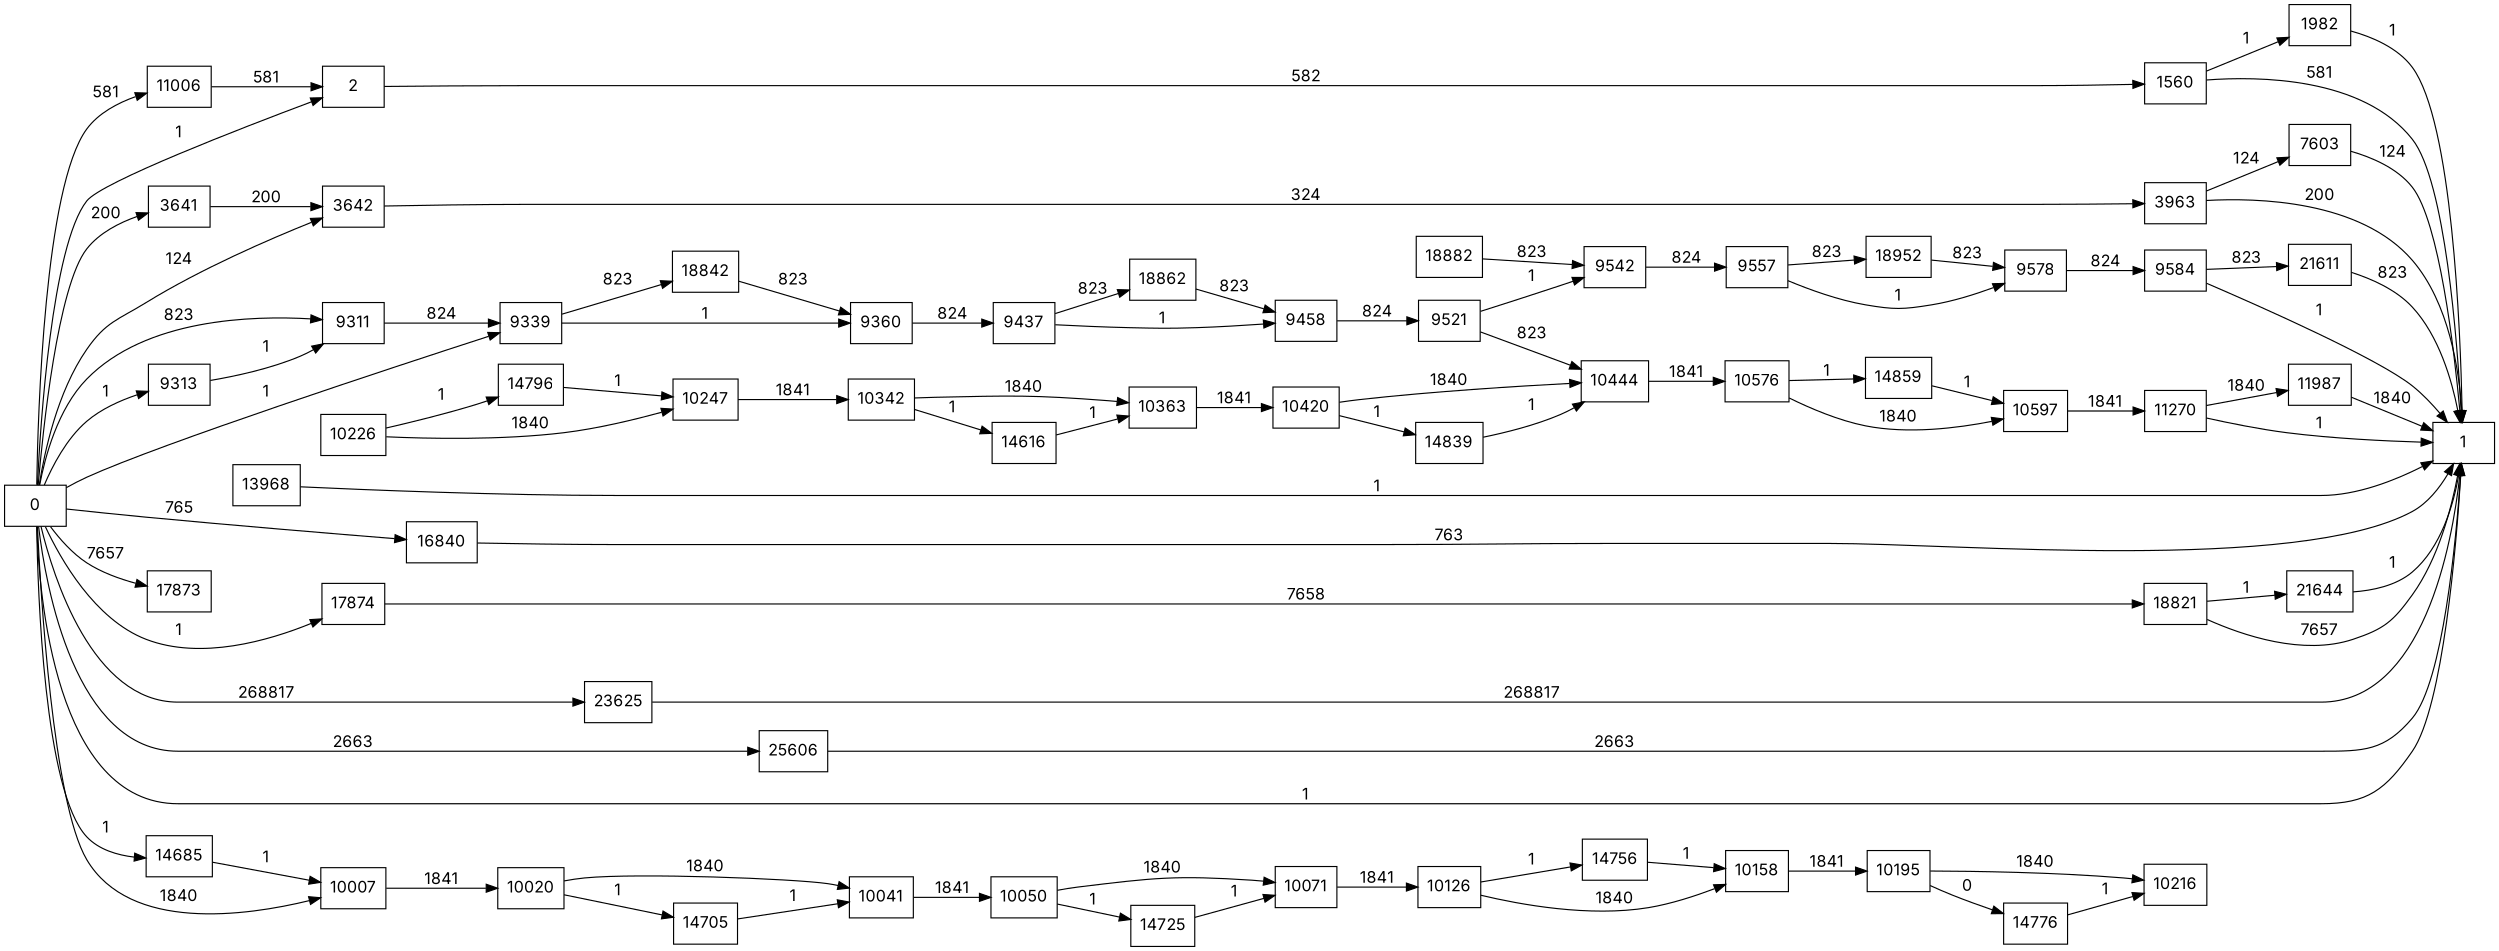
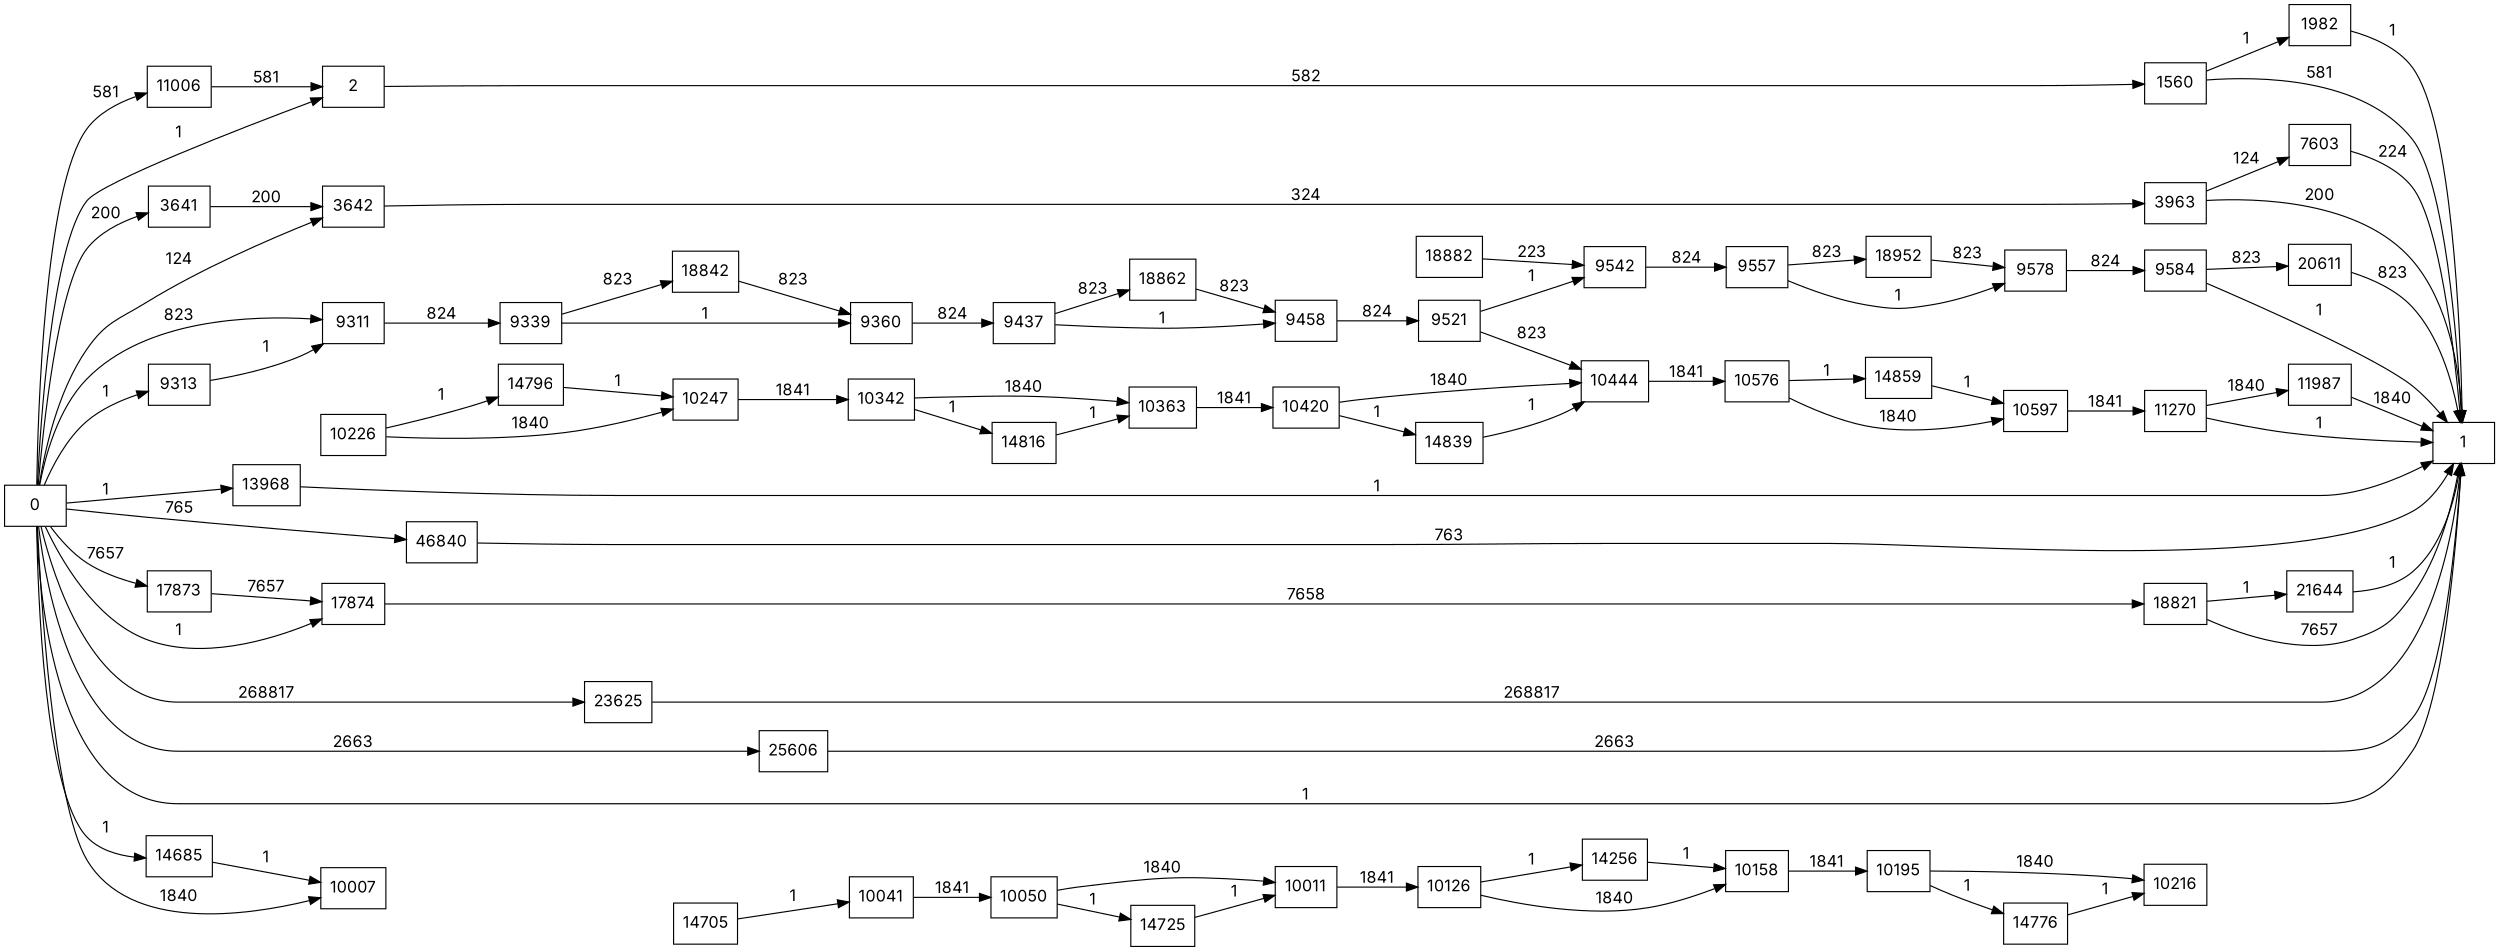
(2393, 152) -> (2393, 152)
(1532, 253) -> (1532, 253)
(2320, 265) -> (2320, 265)
(276, 407) -> (144, 496)
(1024, 443) -> (1024, 443)
(442, 542) -> (442, 542)
none -> (261, 597)
(1615, 860) -> (1615, 860)
(1306, 887) -> (1306, 887)
(1968, 887) -> (1968, 887)
(531, 888) -> none
